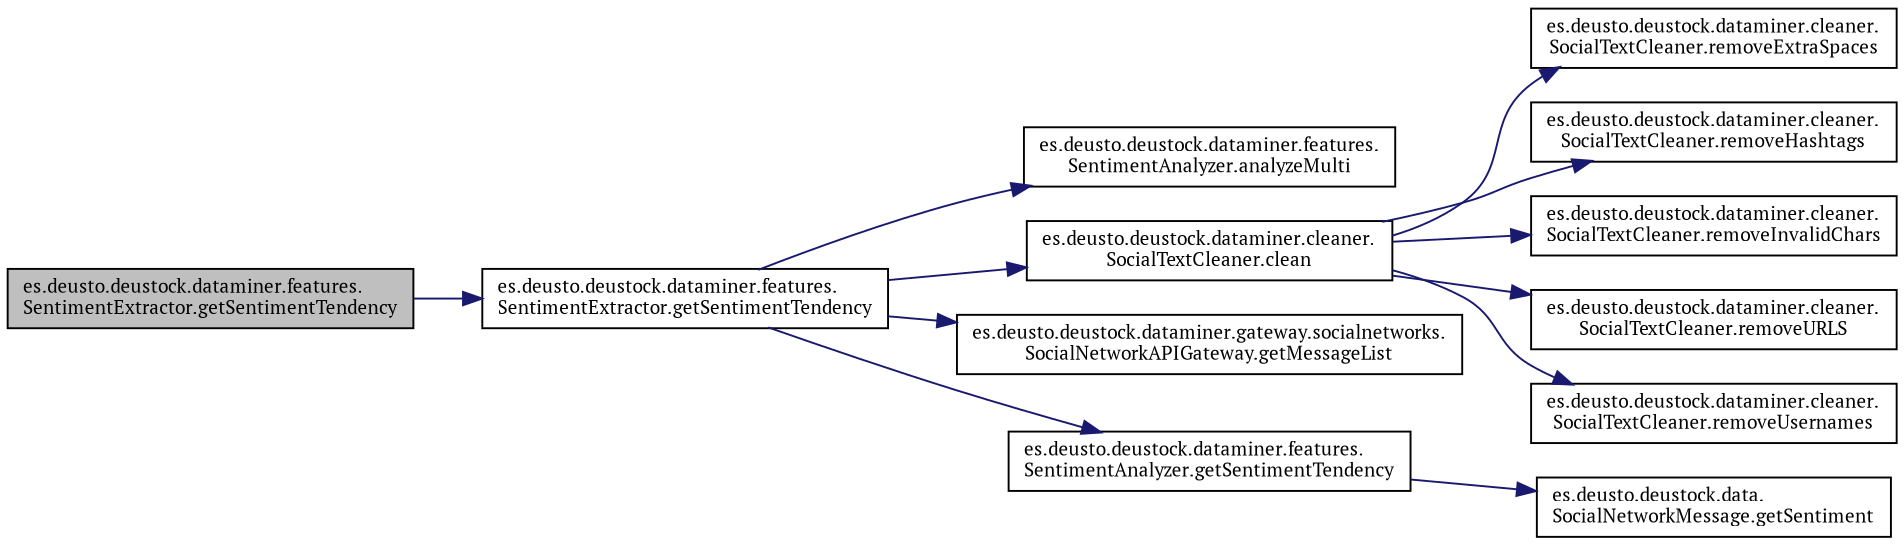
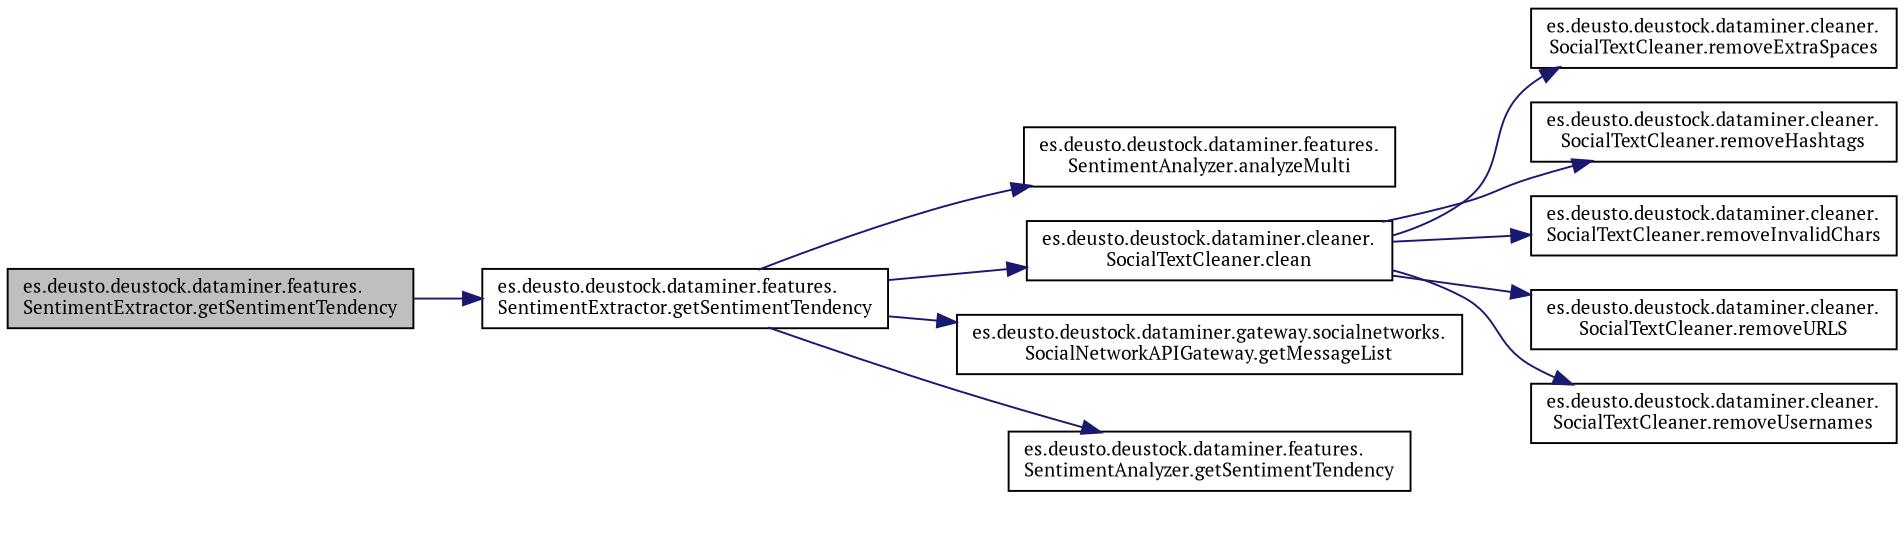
(1714, 507) -> none
